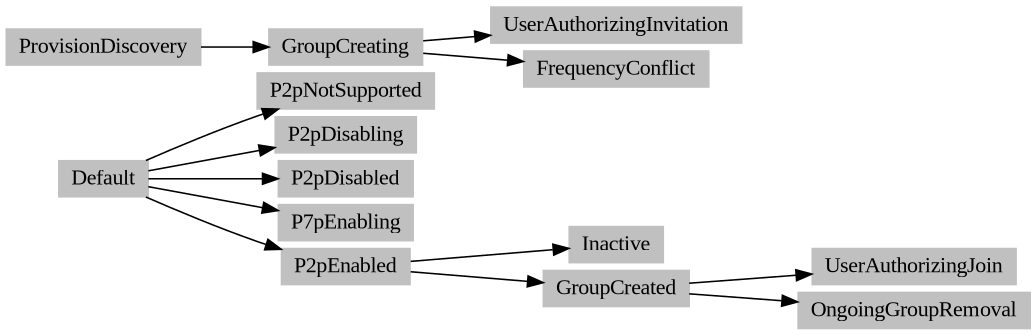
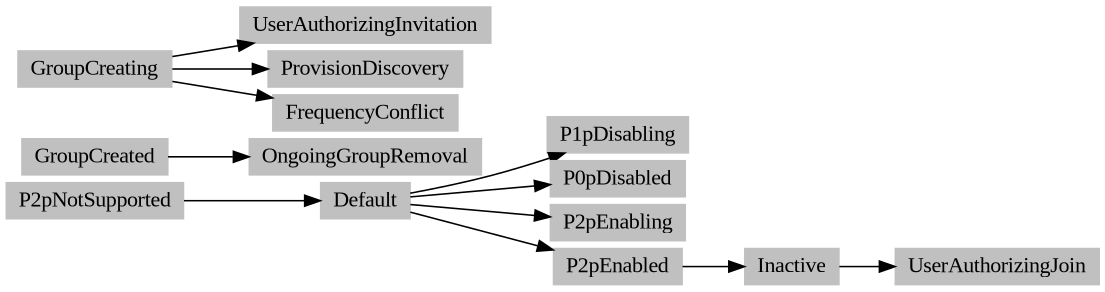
(227, 47) -> (212, 69)
(346, 135) -> (618, 135)
(204, 136) -> (244, 201)
(346, 179) -> (618, 179)
(346, 223) -> (618, 223)
(469, 277) -> none
(743, 279) -> (859, 267)
